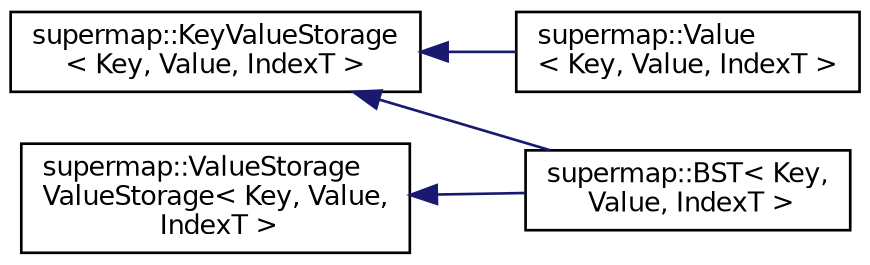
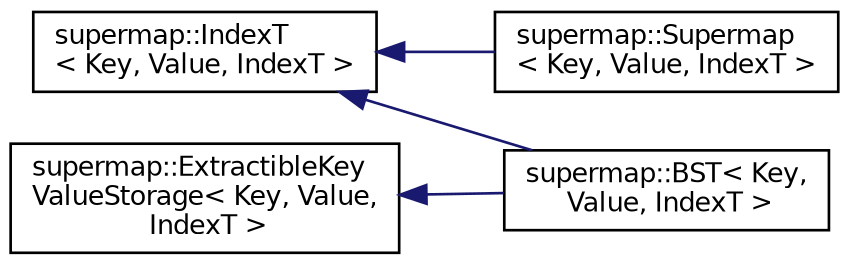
(216, 52) -> (205, 52)
(688, 52) -> (667, 52)
(216, 198) -> (205, 198)
